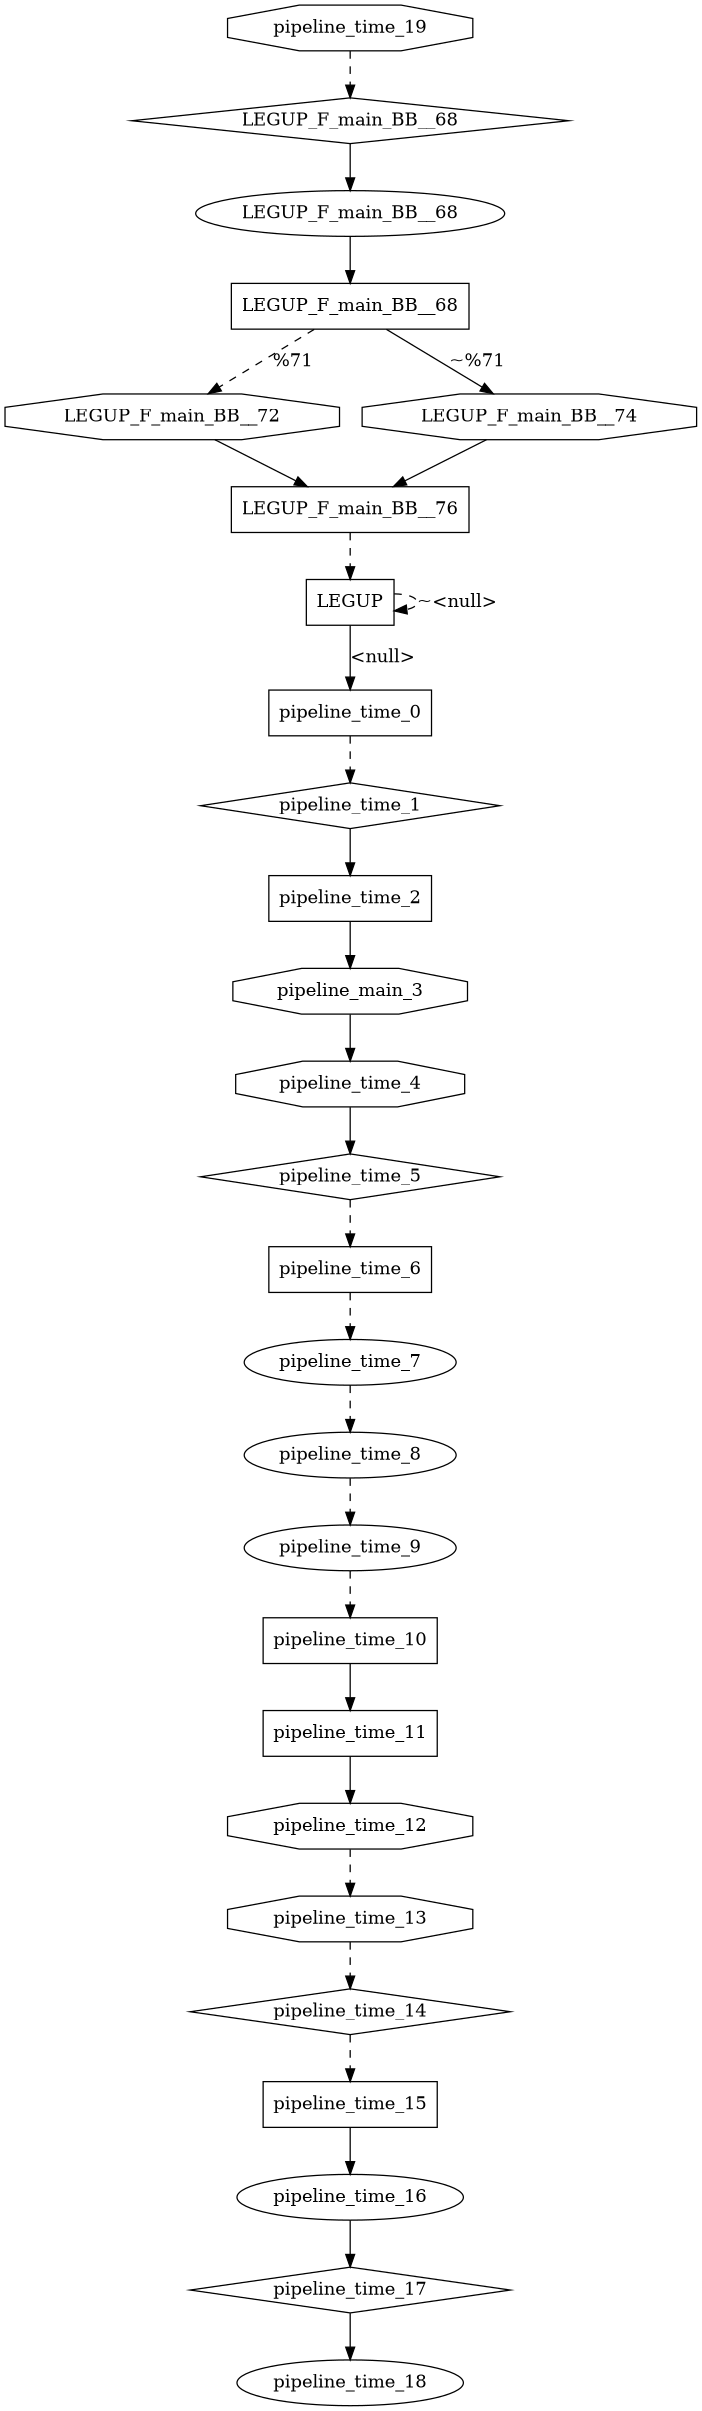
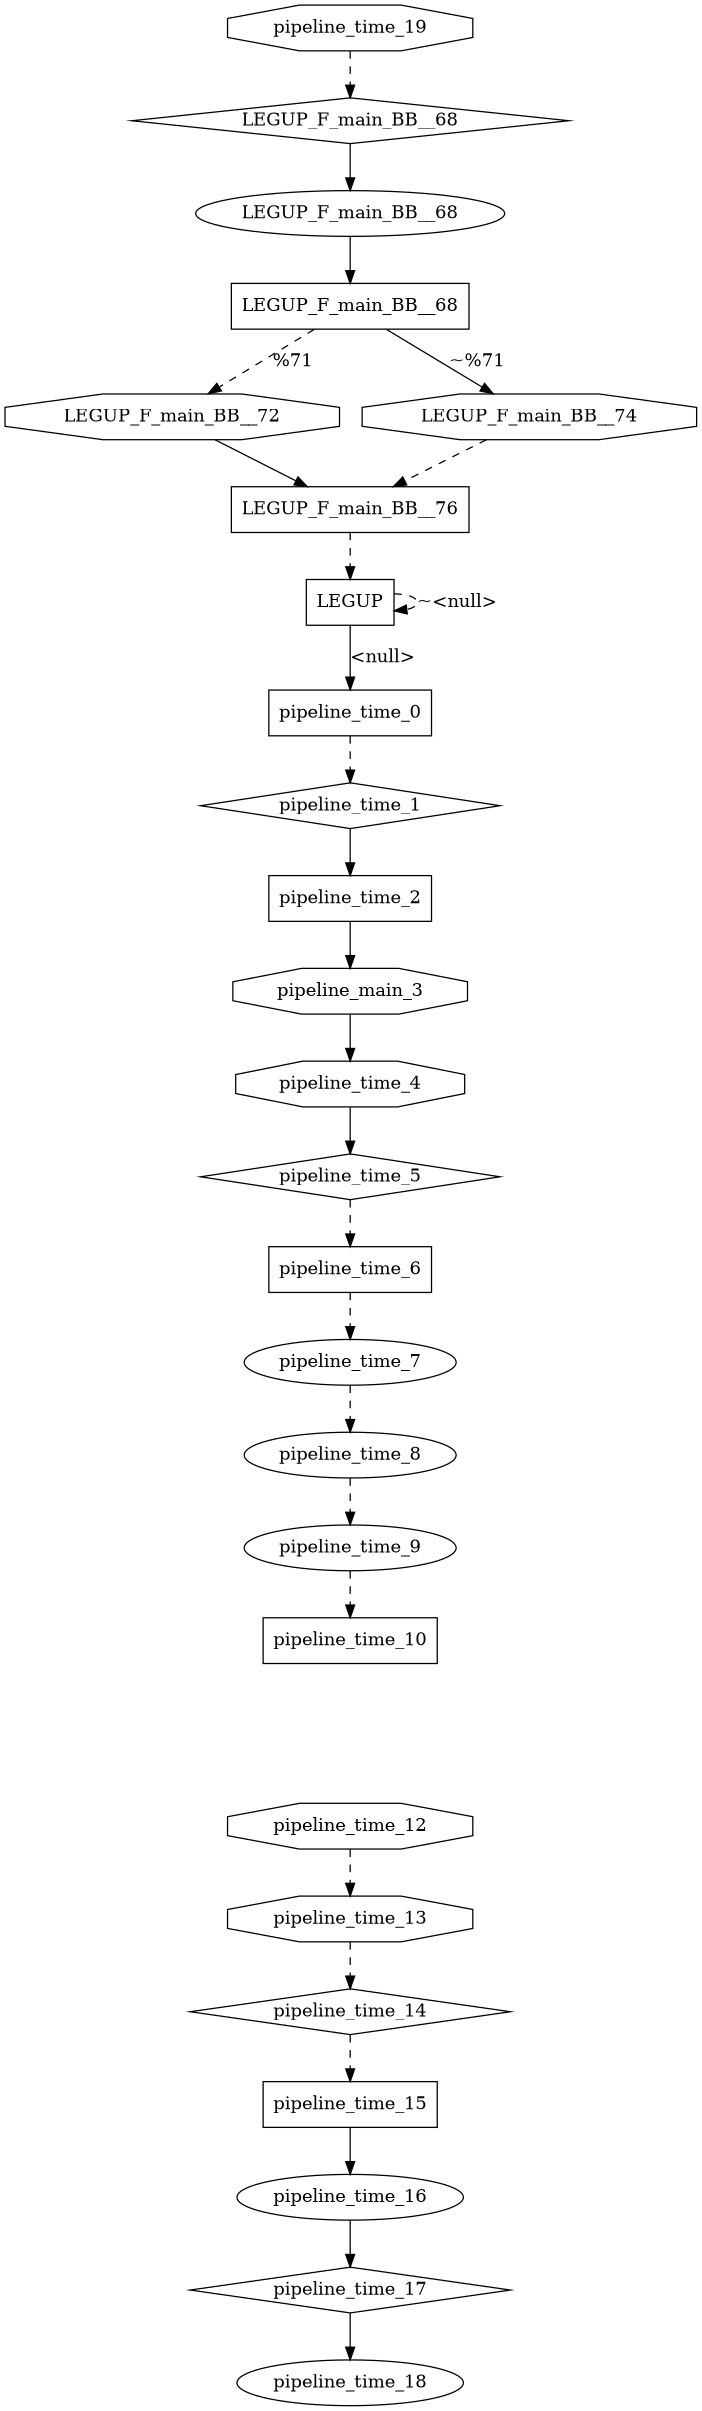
(446, 460) -> (446, 460)
(350, 1733) -> none
